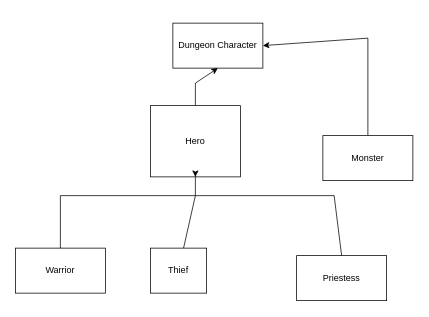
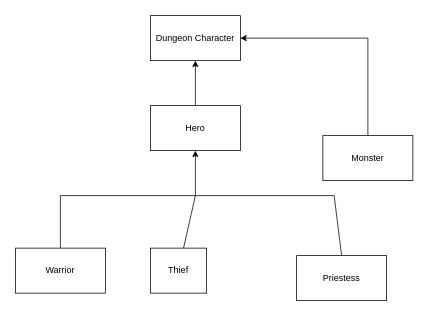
(218, 45) -> (195, 38)
(195, 141) -> (195, 128)
